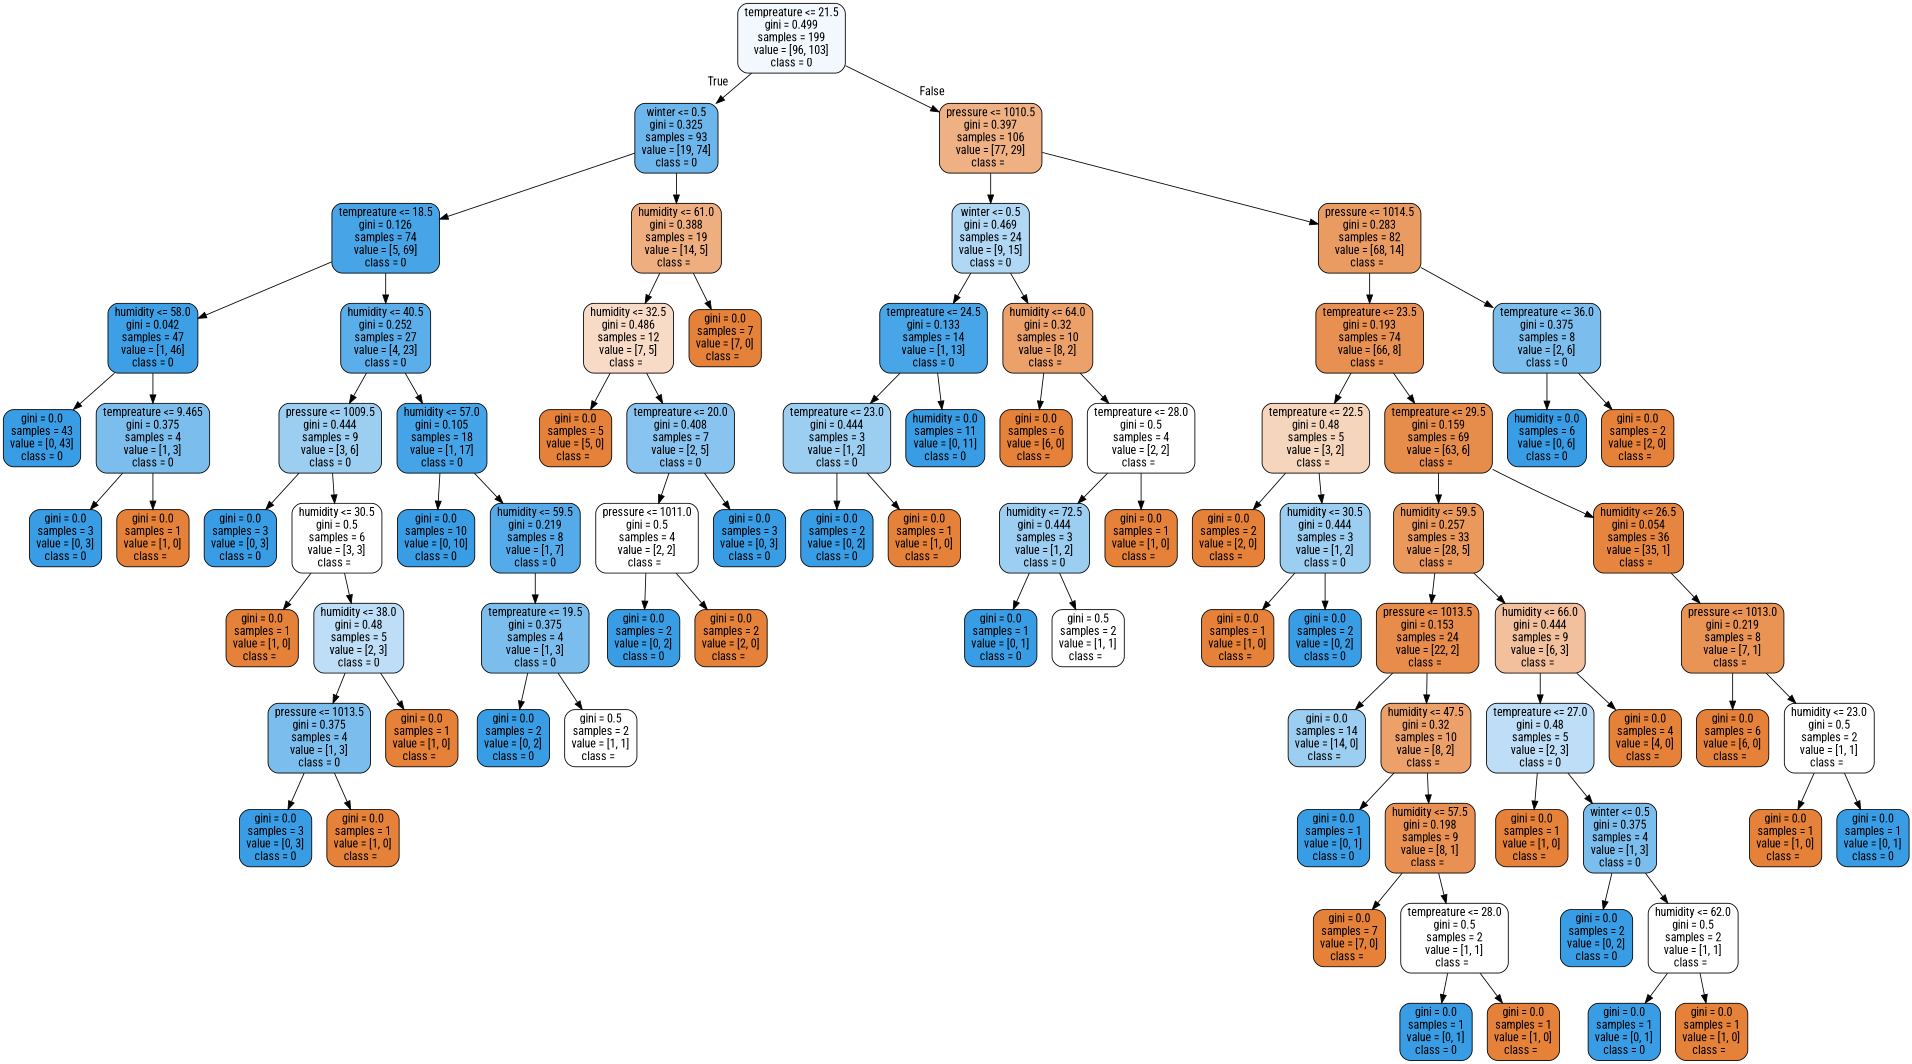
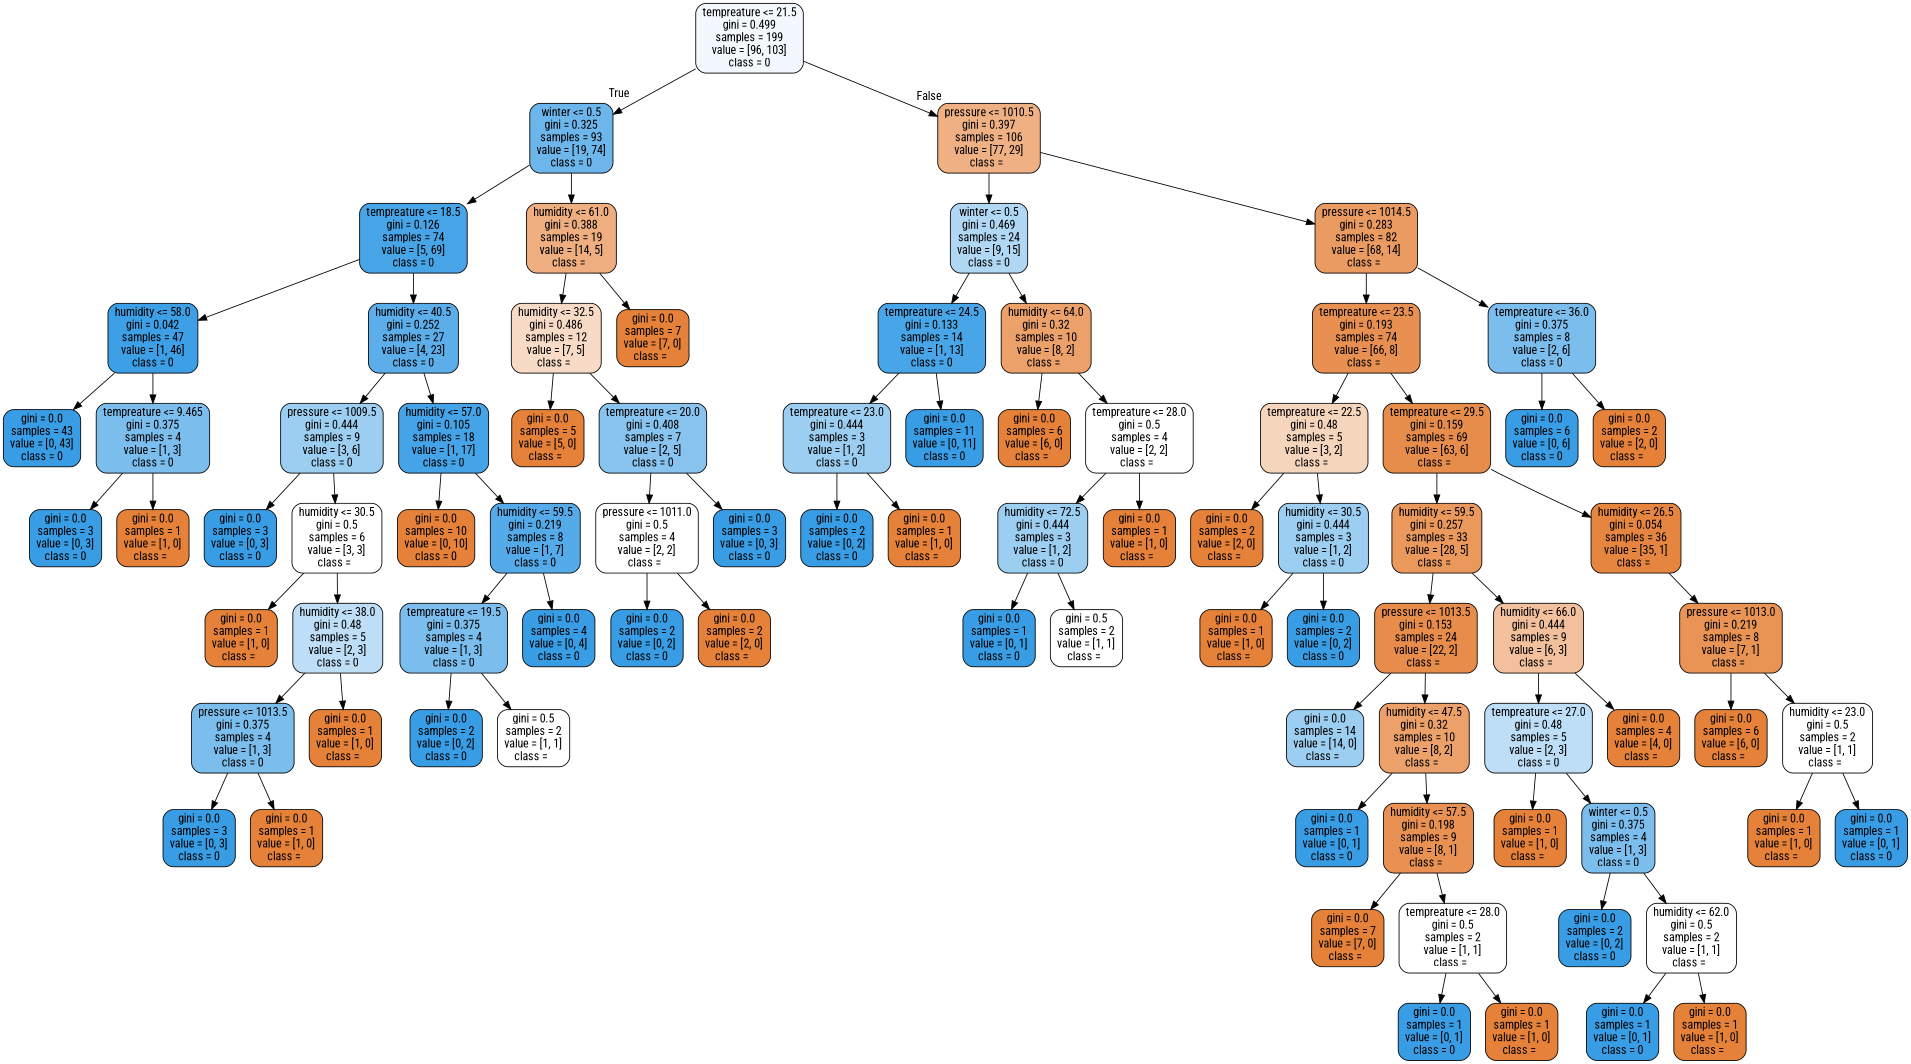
(945, 438) -> (944, 438)
(1547, 438) -> (1542, 438)
(436, 538) -> (436, 538)
none -> (559, 638)
